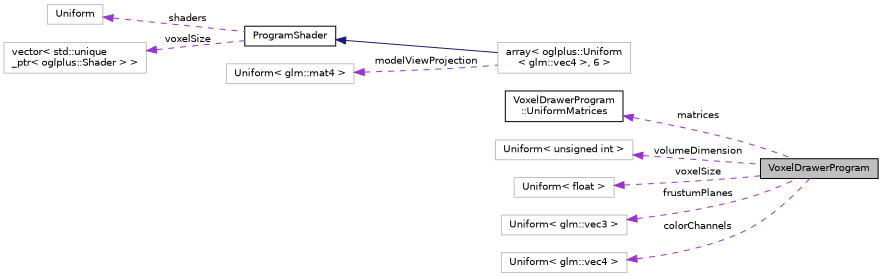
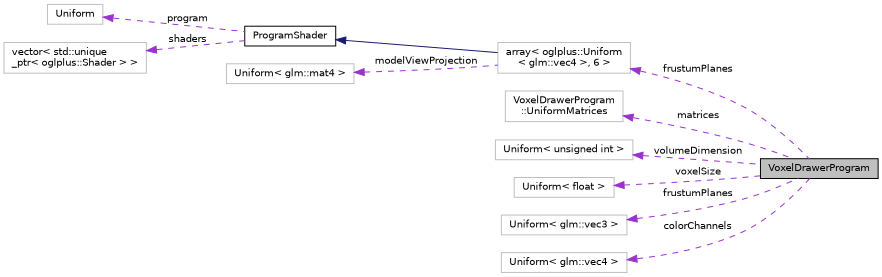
(186, 19) -> (186, 19)
(186, 40) -> (186, 40)
none -> (732, 101)
(564, 106) -> (564, 106)
